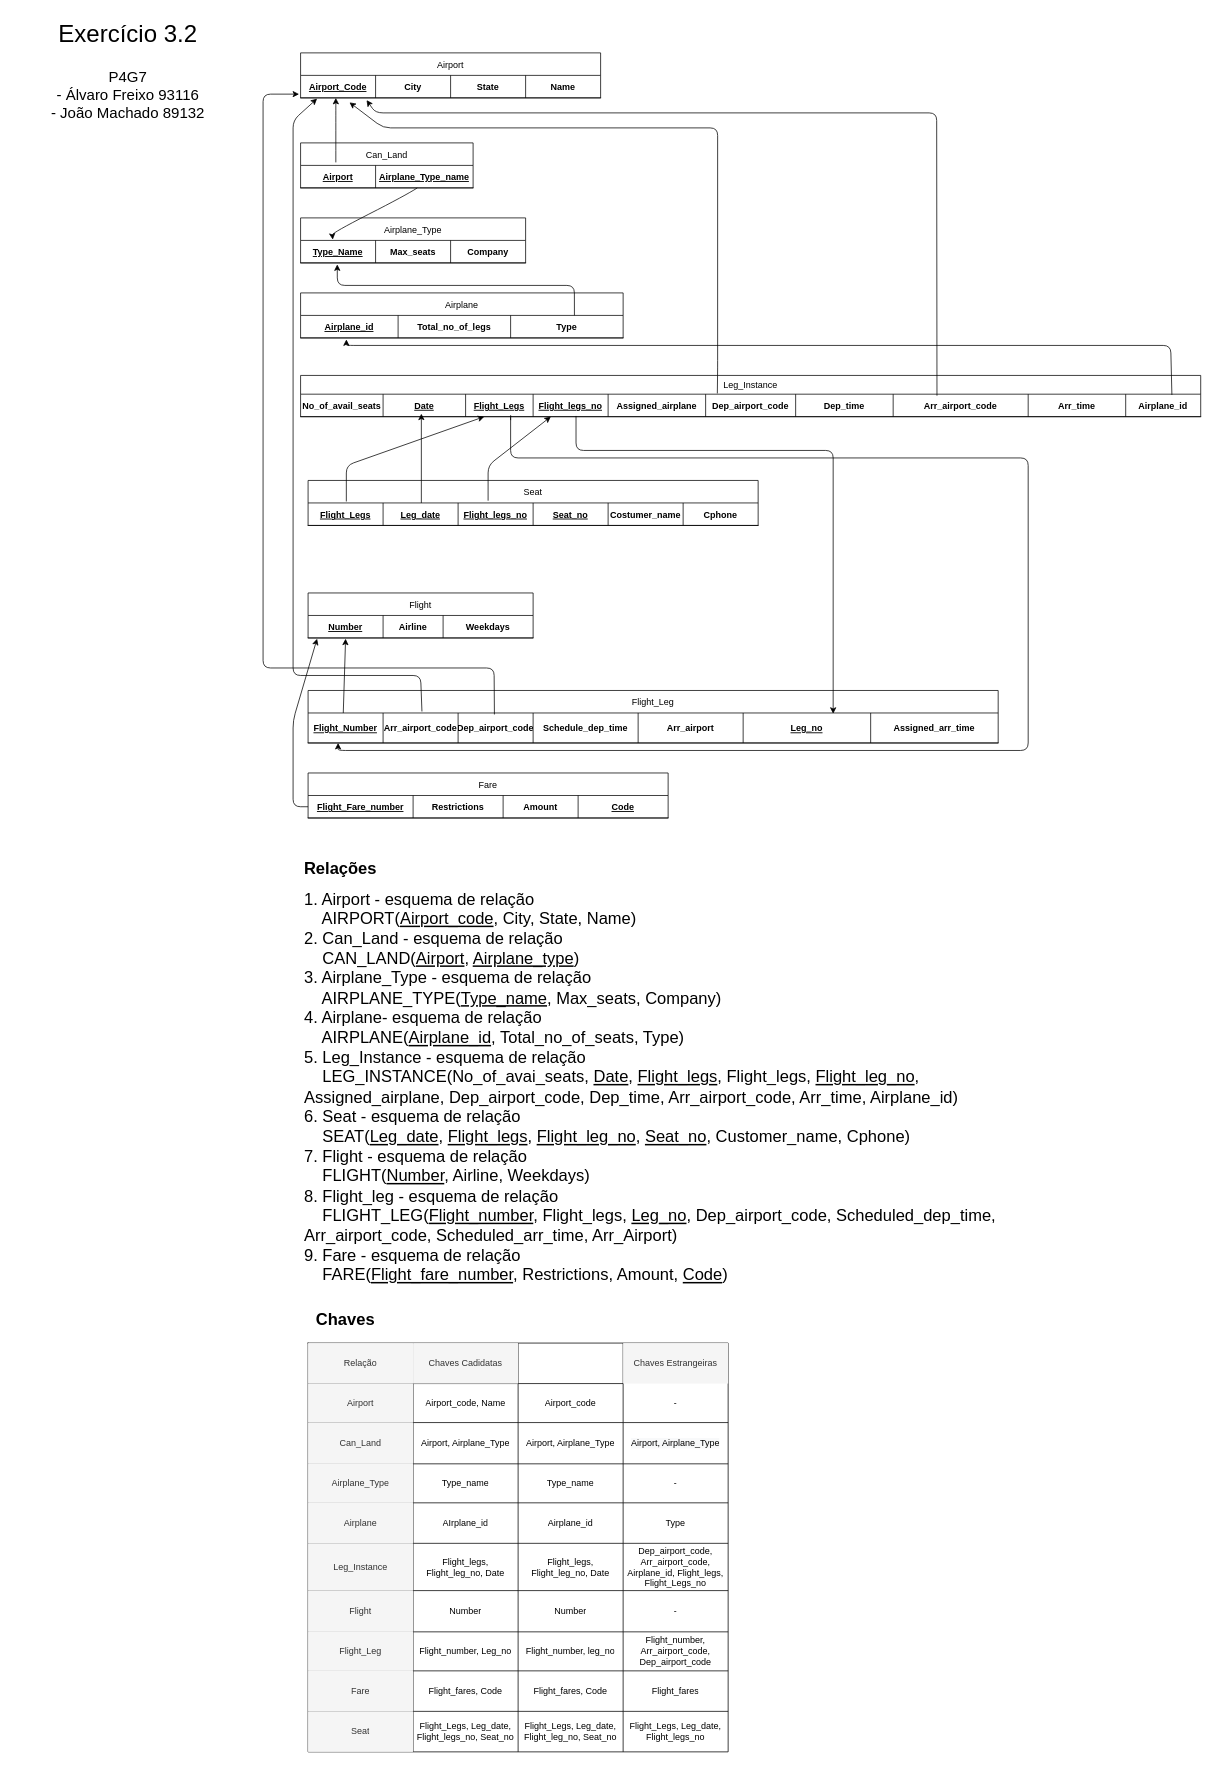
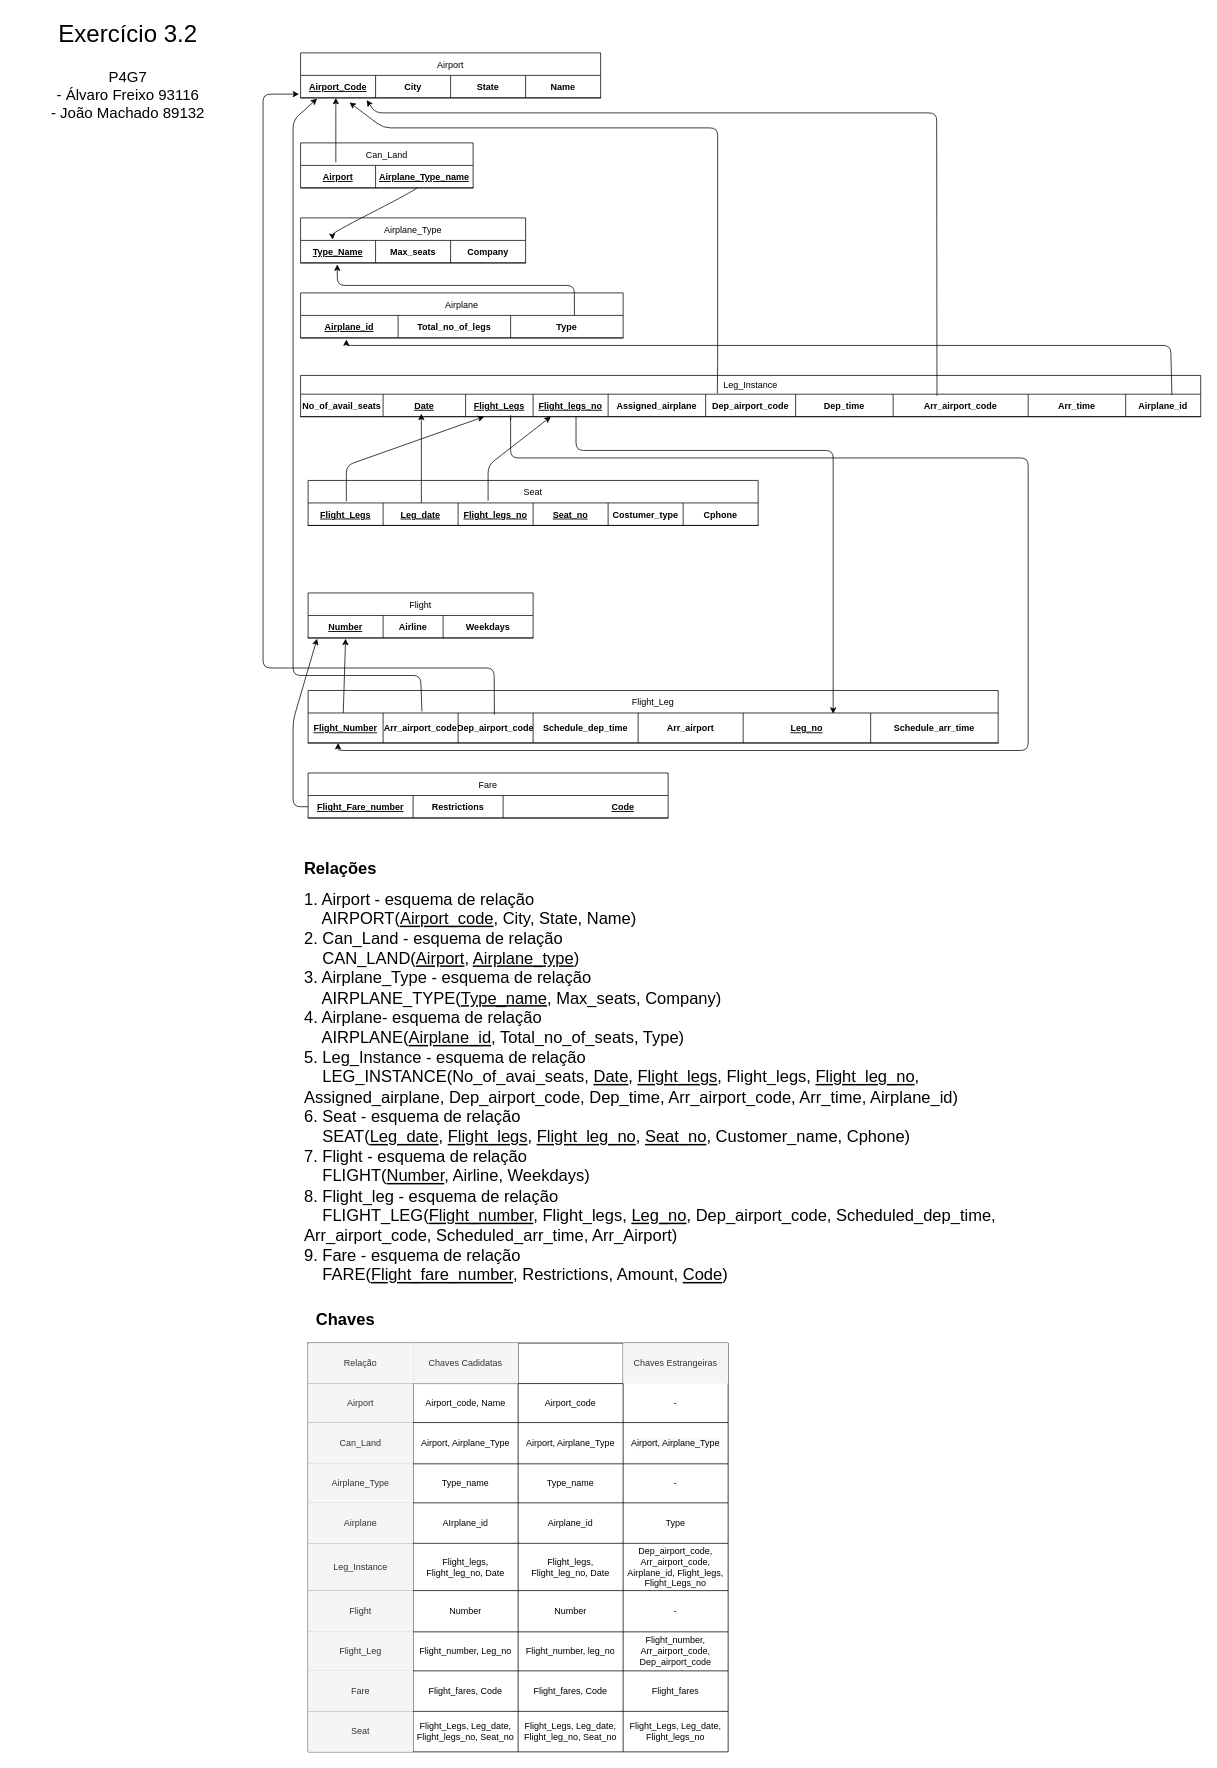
(645, 515) -> (645, 515)
(934, 728) -> (934, 728)
(540, 807) -> none
